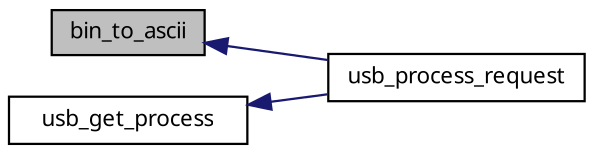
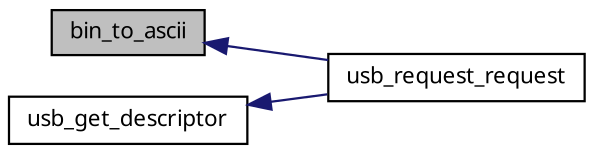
(456, 78) -> (456, 78)
(128, 120) -> (128, 120)
